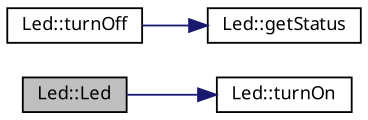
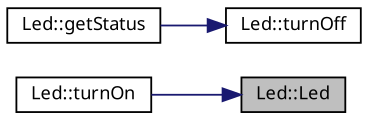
(166, 26) -> (184, 26)
(162, 95) -> (187, 95)
